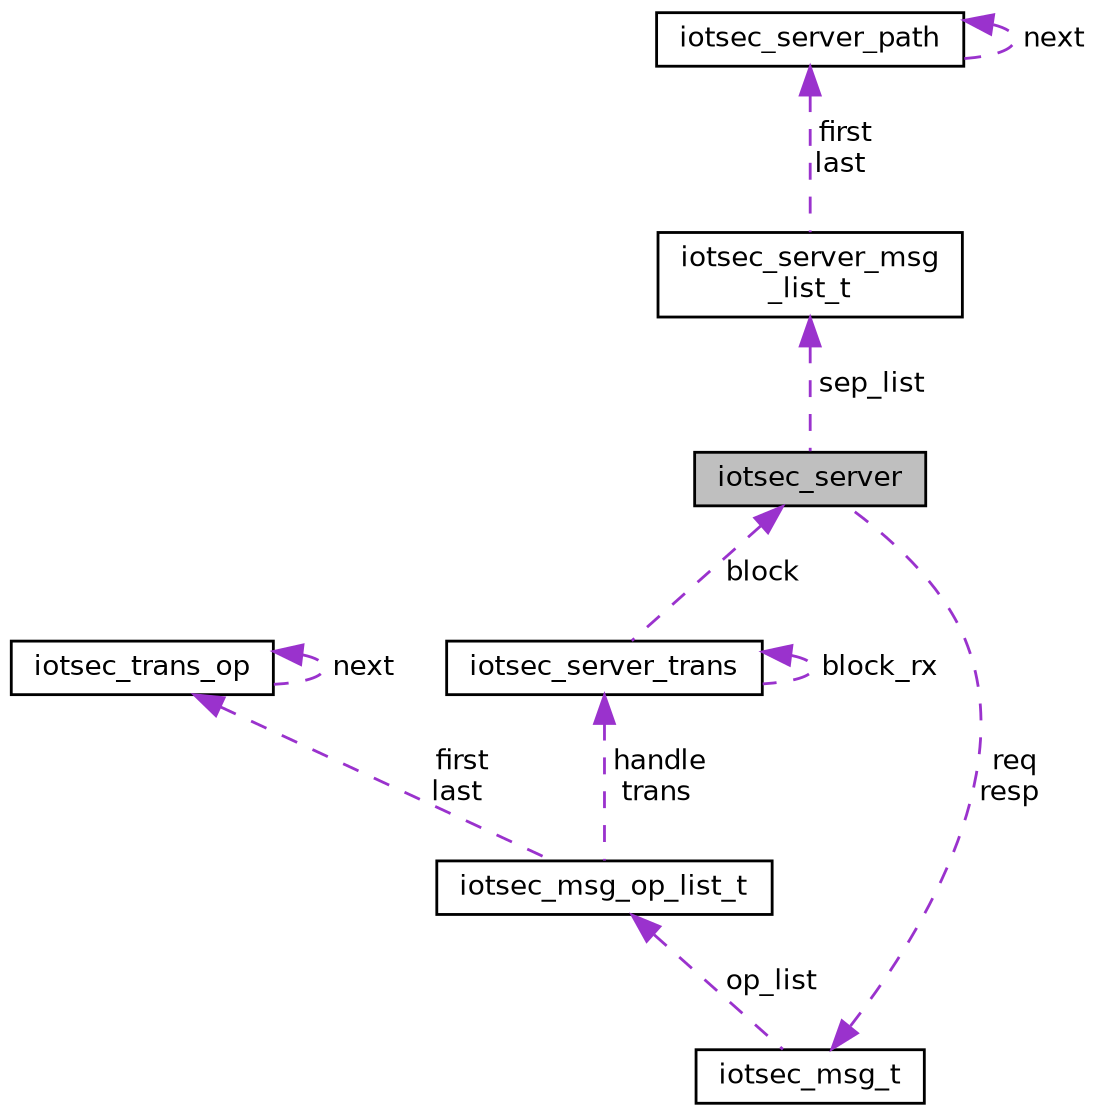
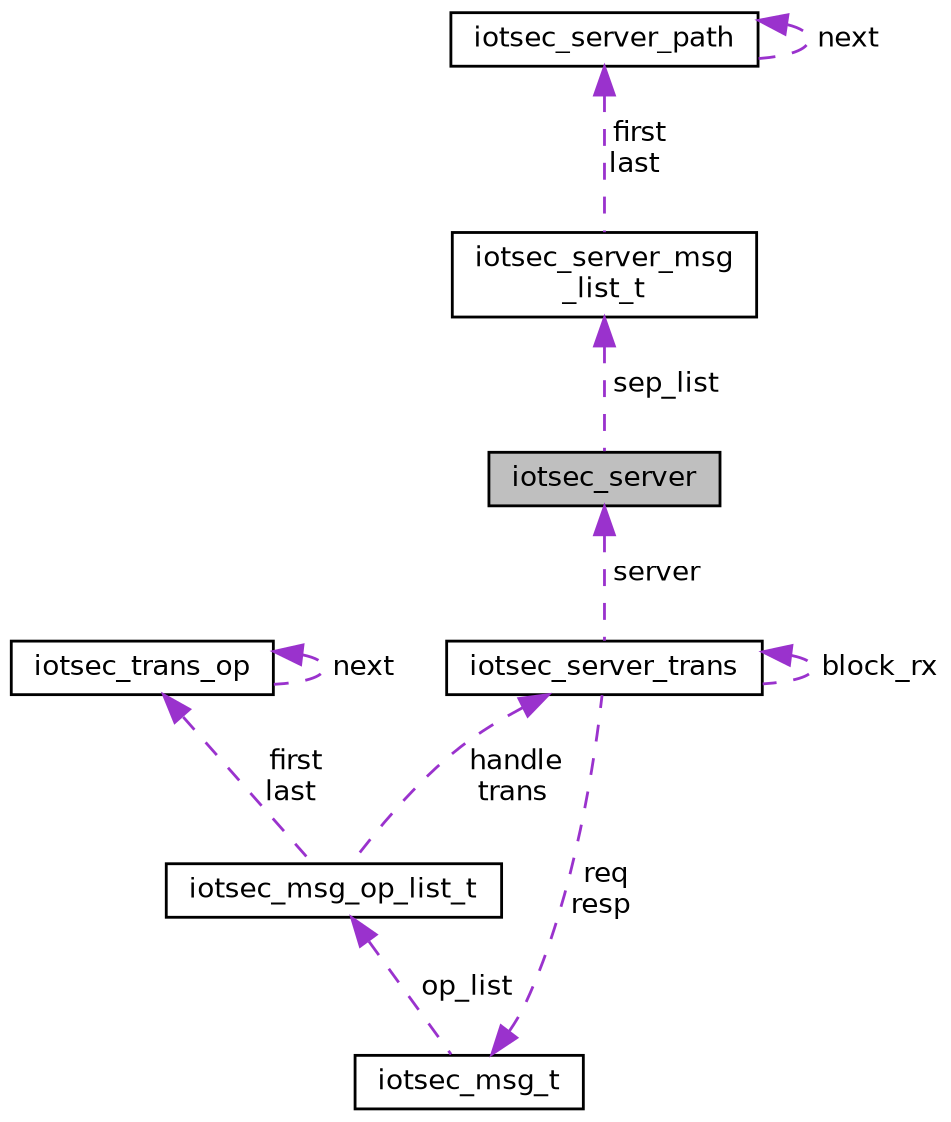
(759, 573) -> (652, 573)
(978, 758) -> (571, 868)
